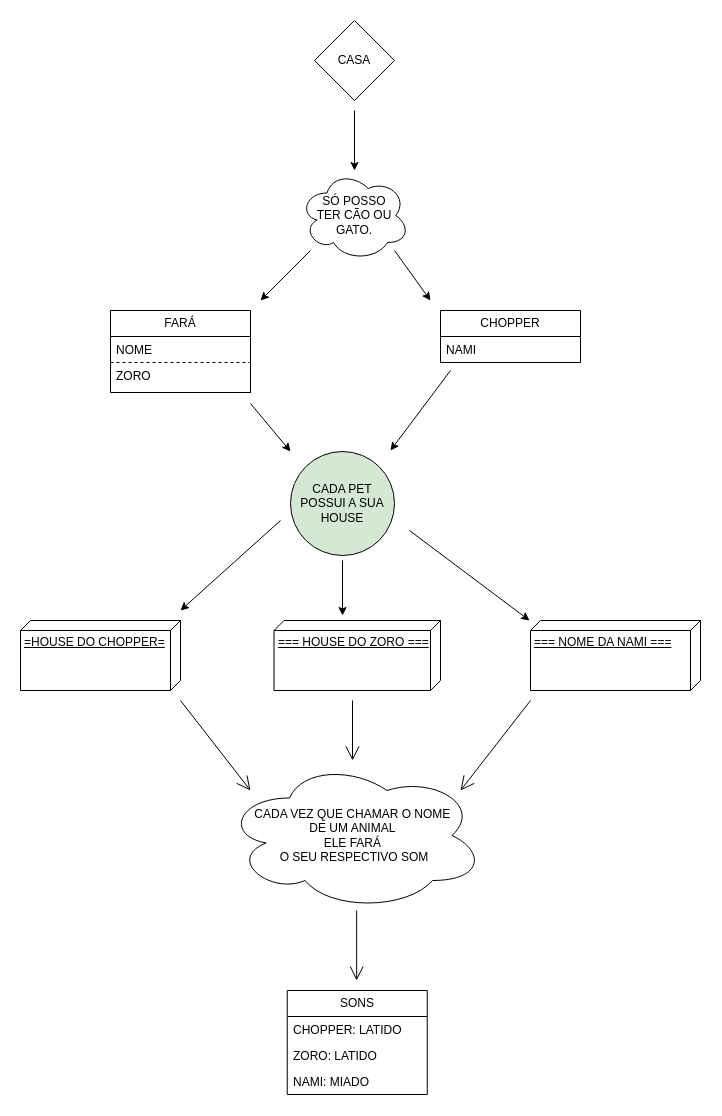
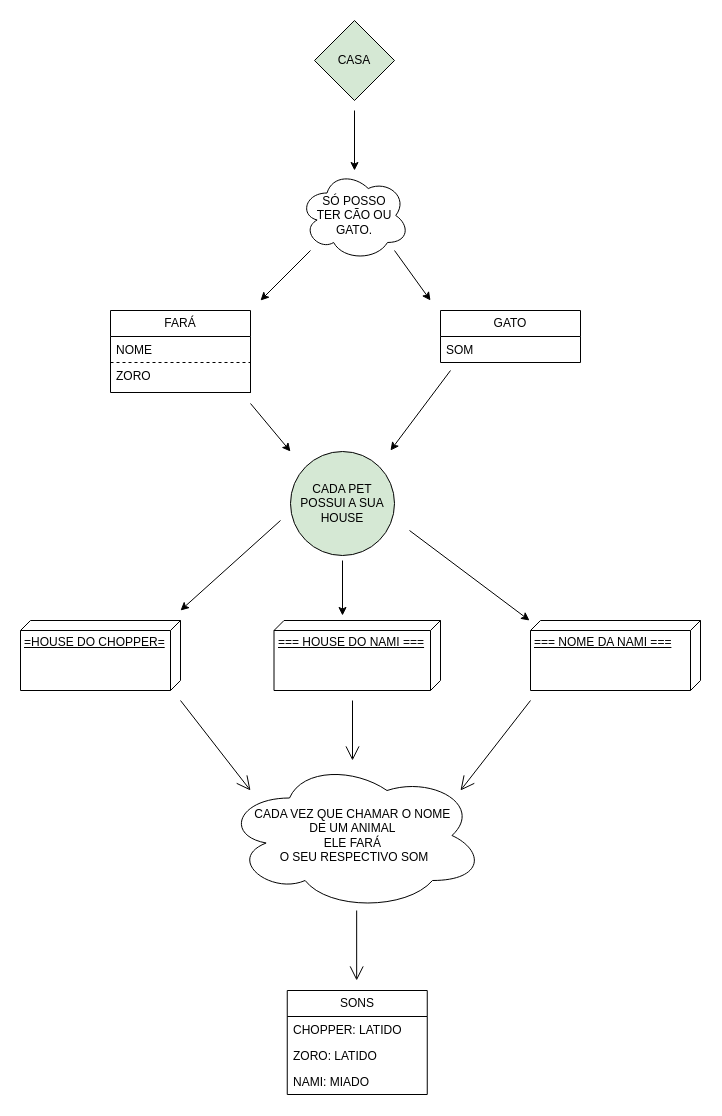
(355, 61) -> (355, 61)
(511, 324) -> (511, 324)
(460, 351) -> (457, 351)
(343, 643) -> (343, 643)
